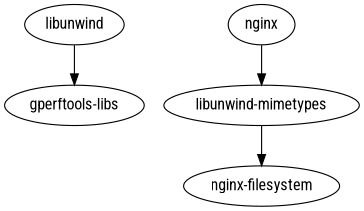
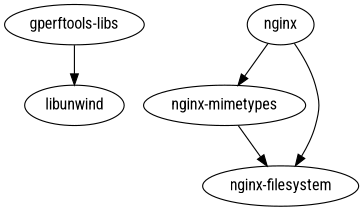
(74, 60) -> (74, 60)
none -> (318, 99)
(262, 105) -> (225, 105)
